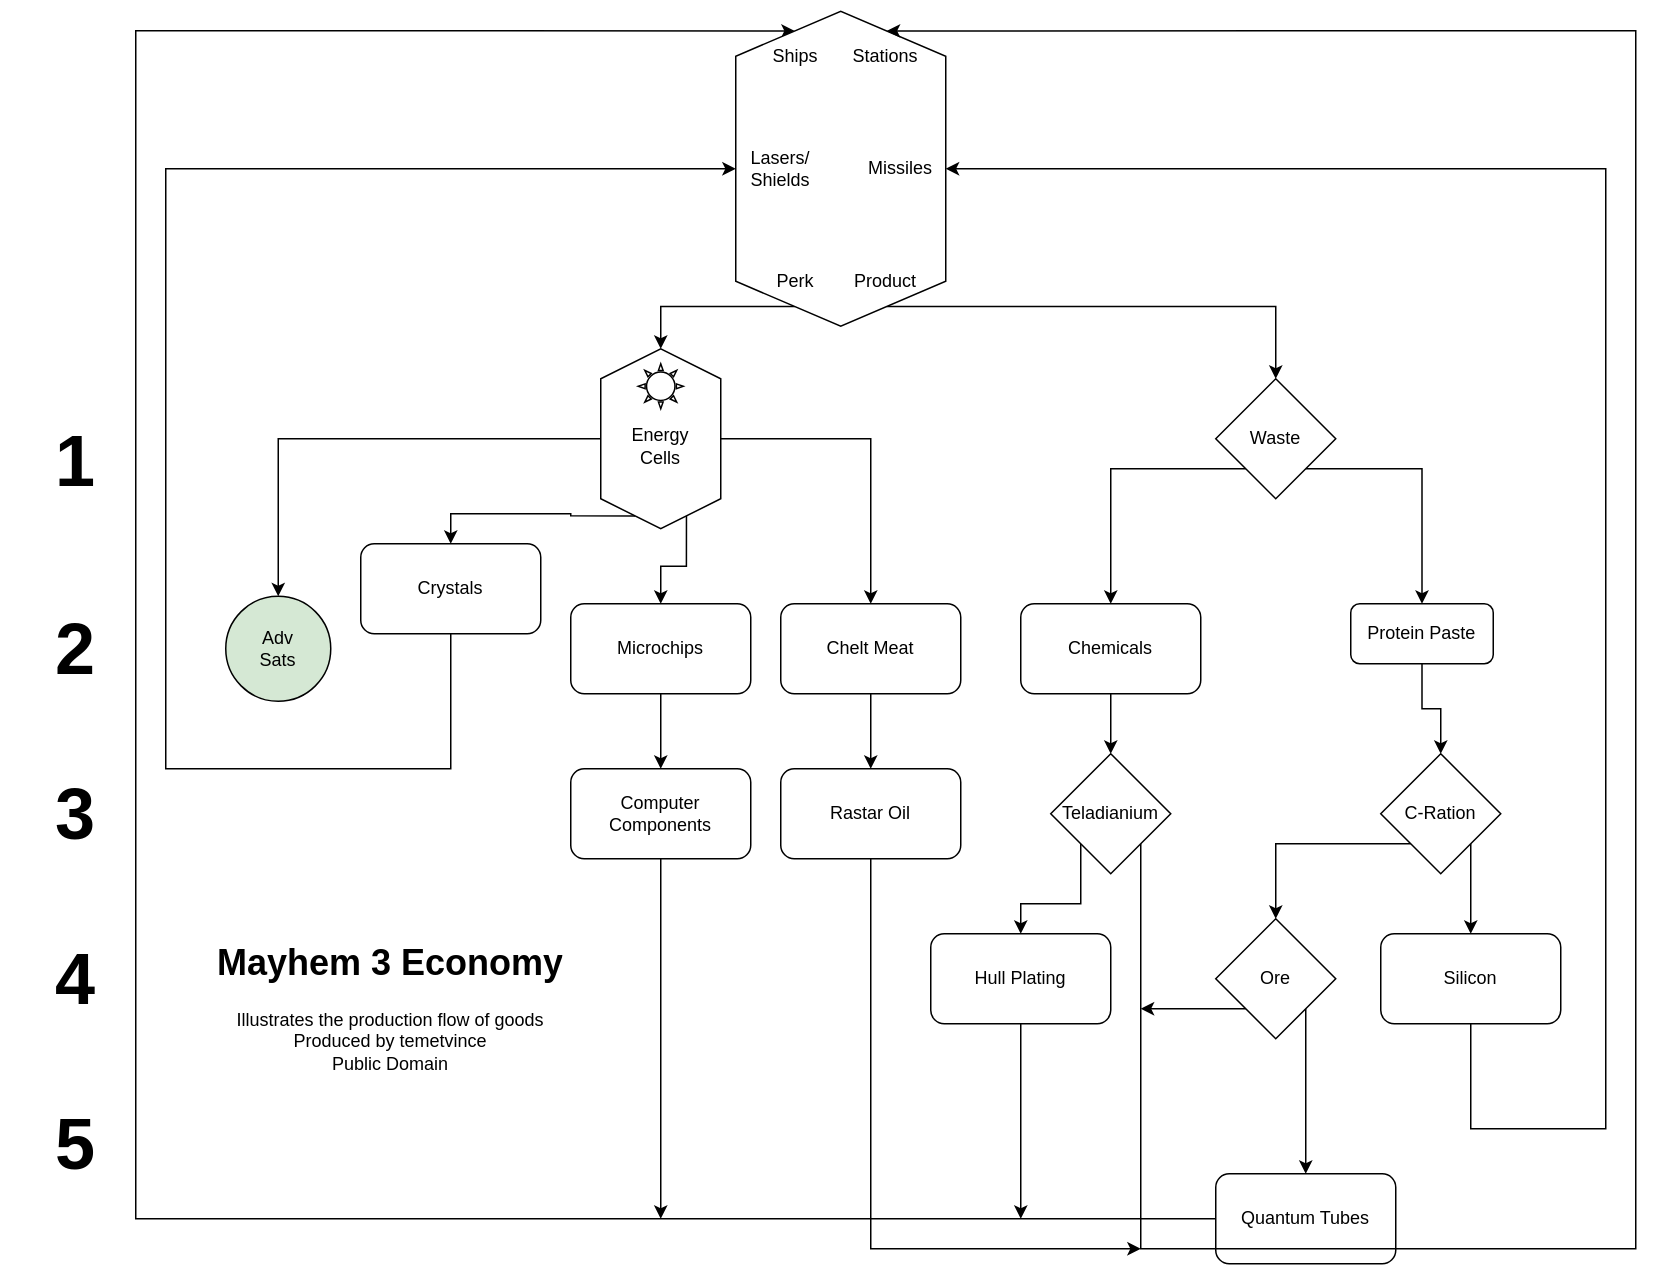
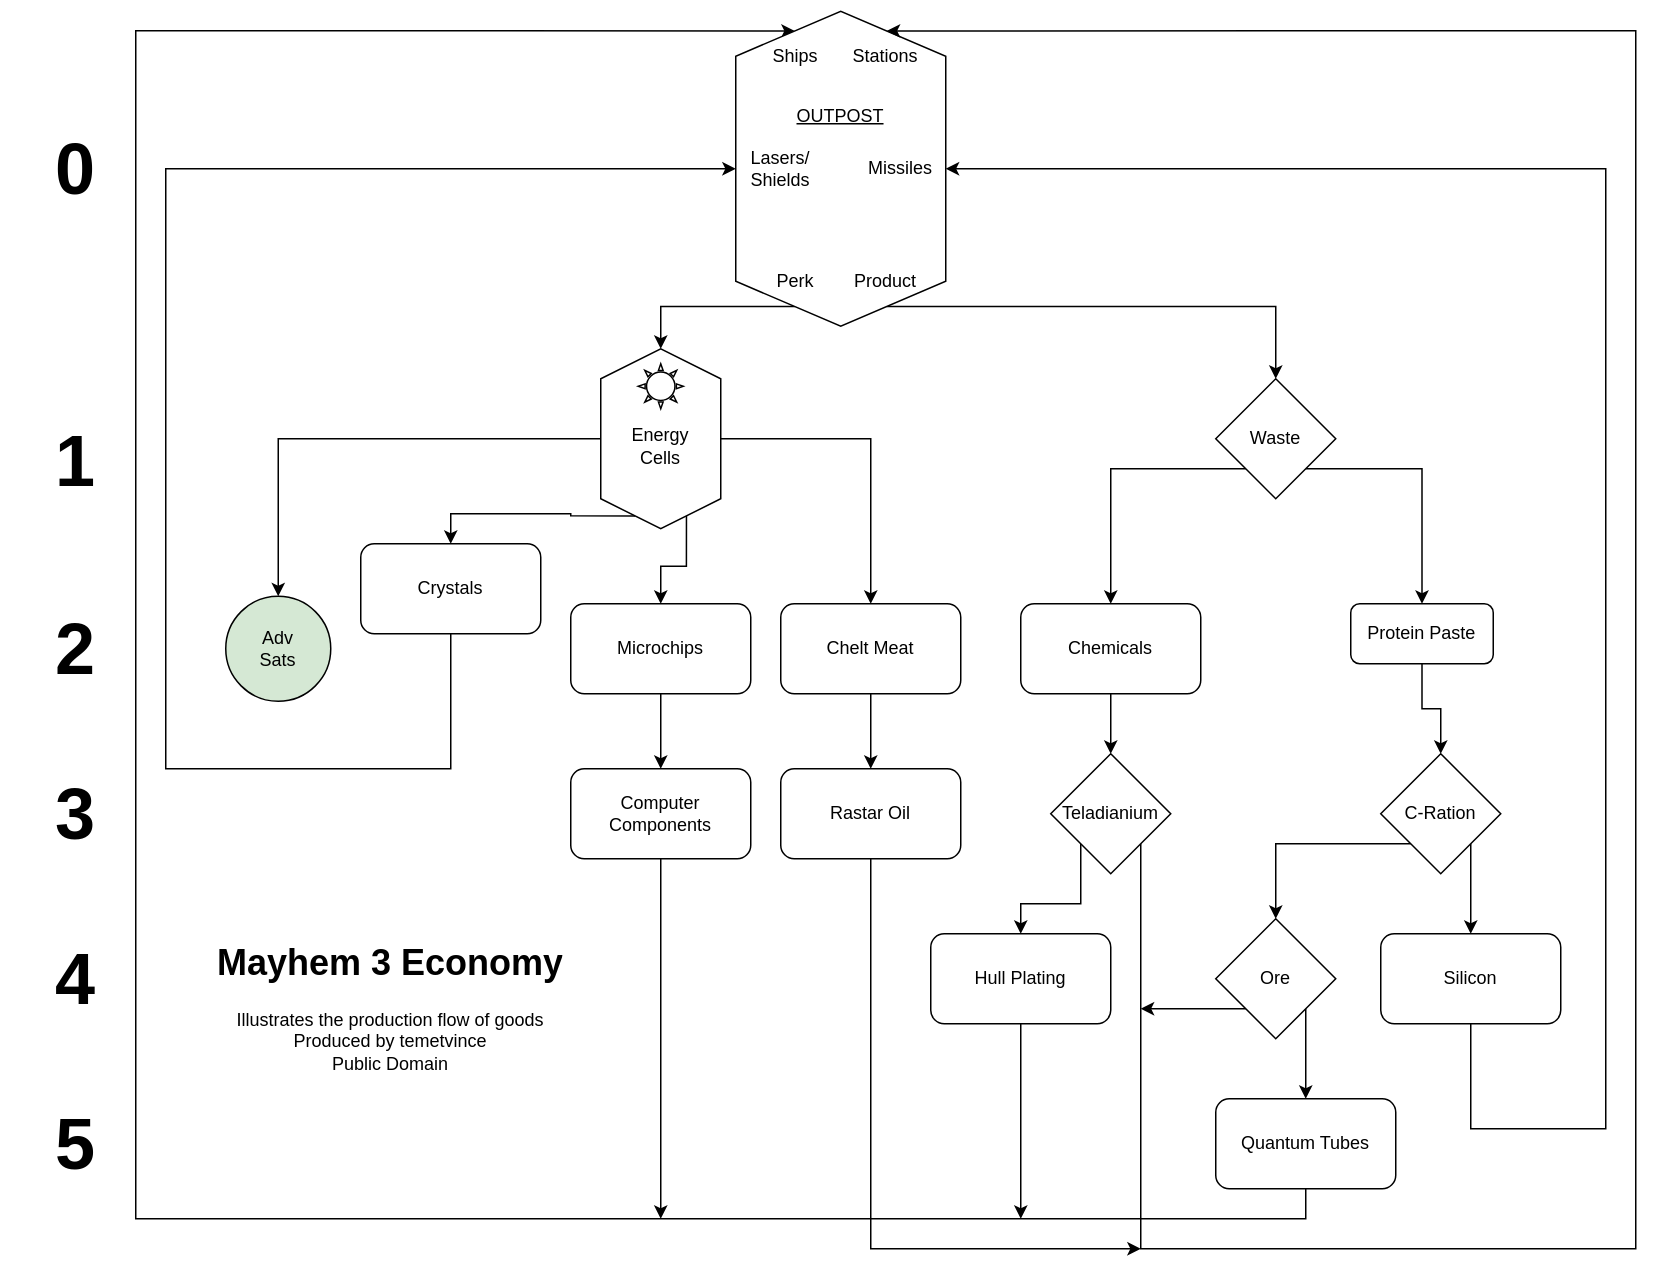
none -> (841, 116)
none -> (76, 169)
(1306, 1219) -> (1306, 1144)
